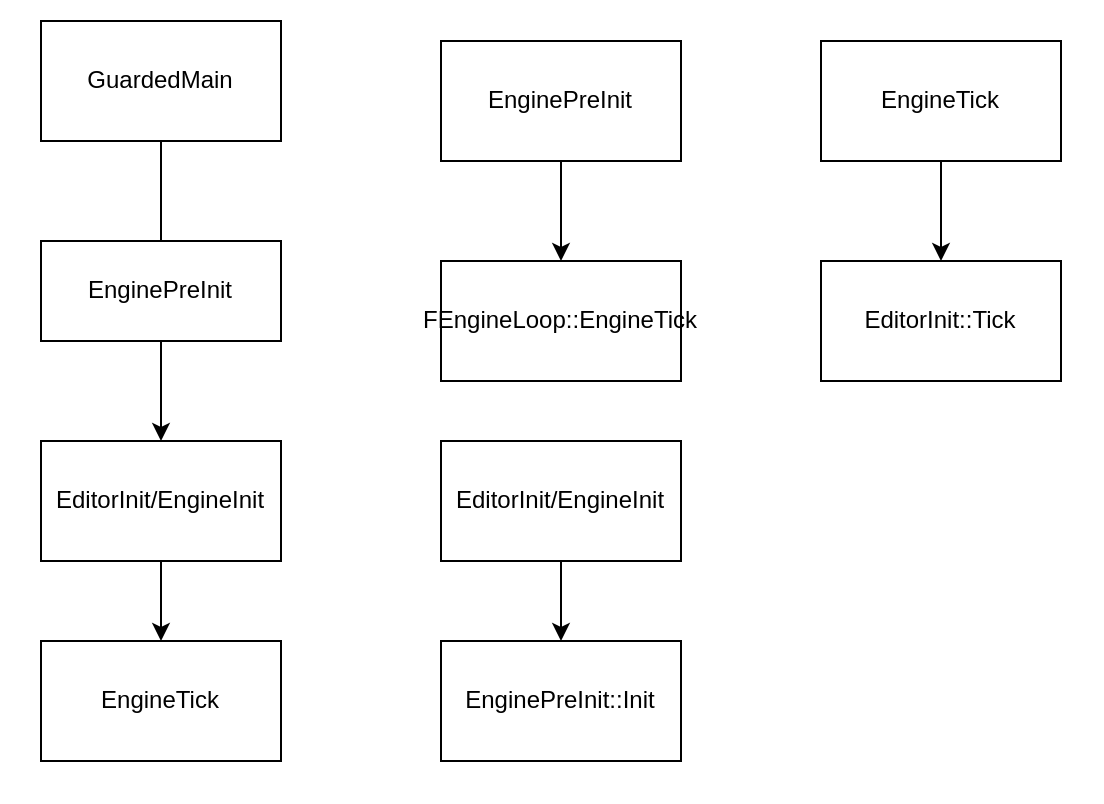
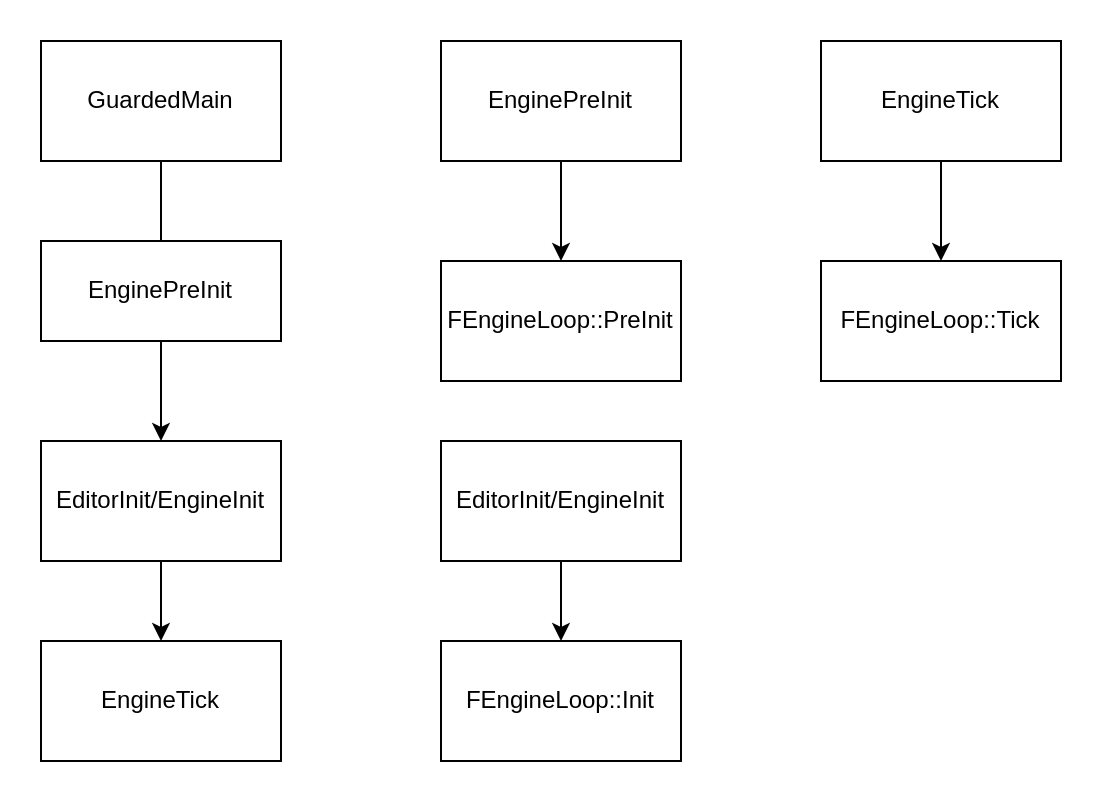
(161, 81) -> (161, 101)
(561, 321) -> (561, 321)
(941, 321) -> (941, 321)
(561, 701) -> (561, 701)
